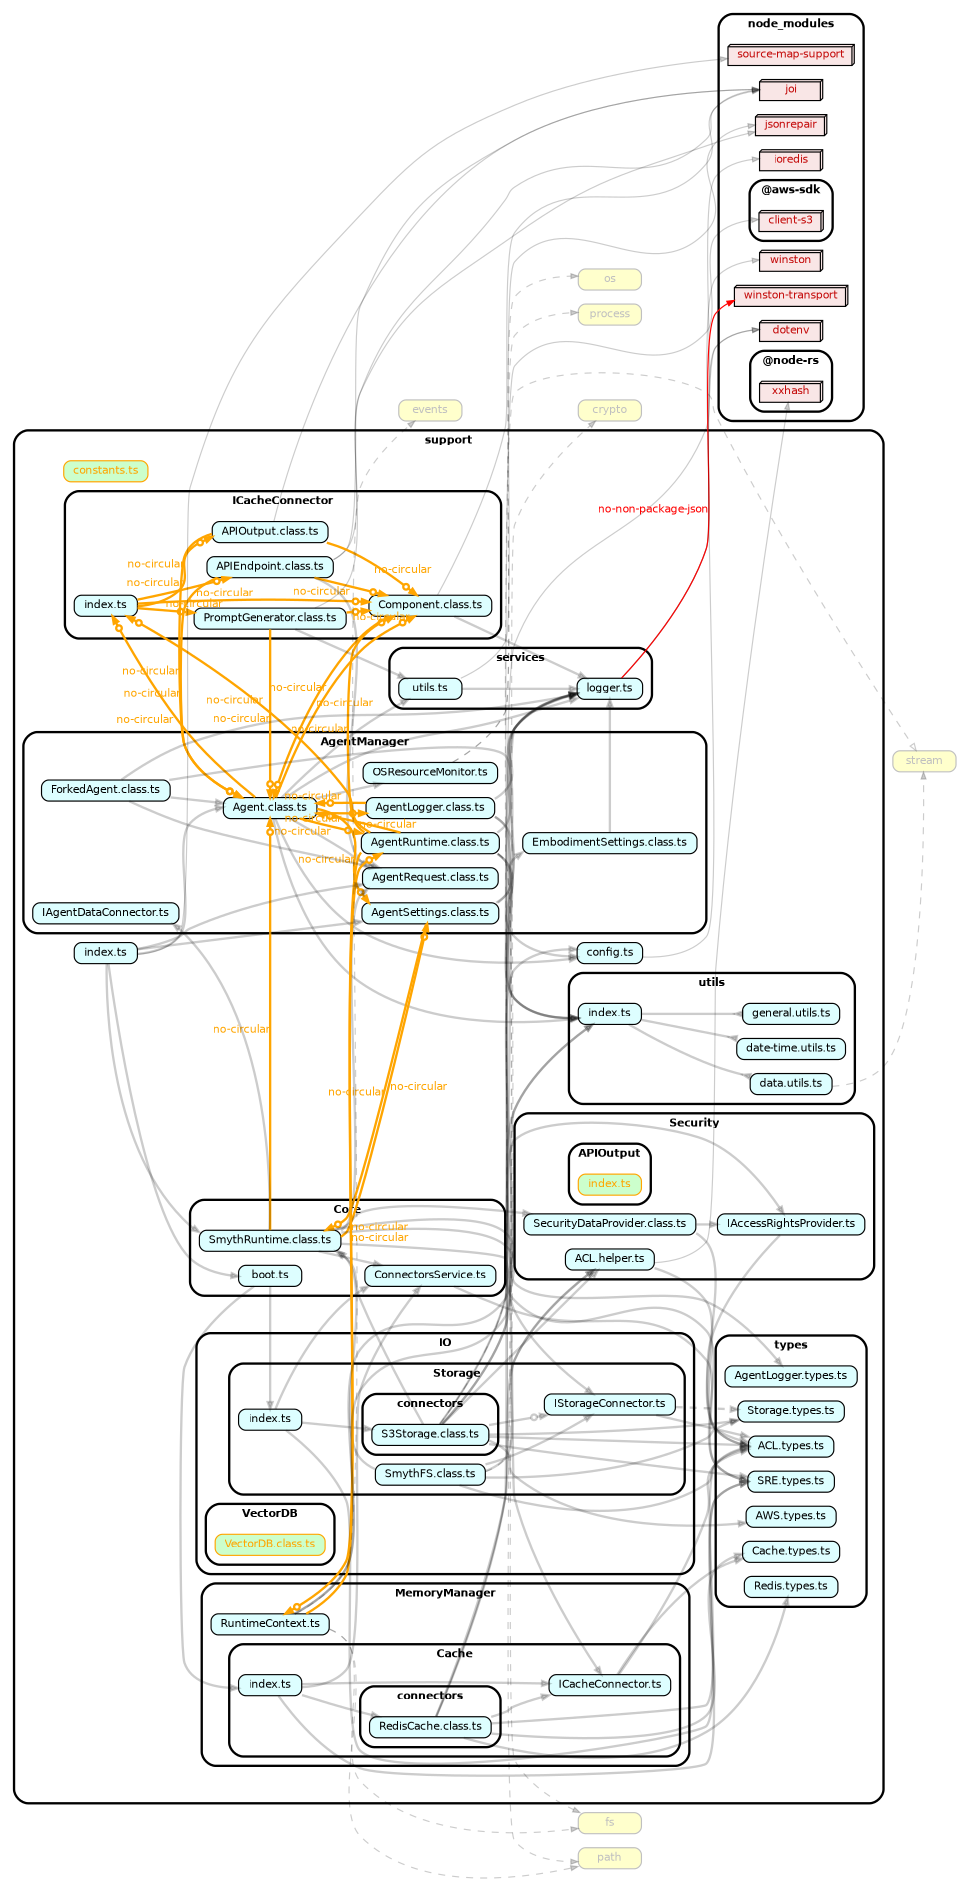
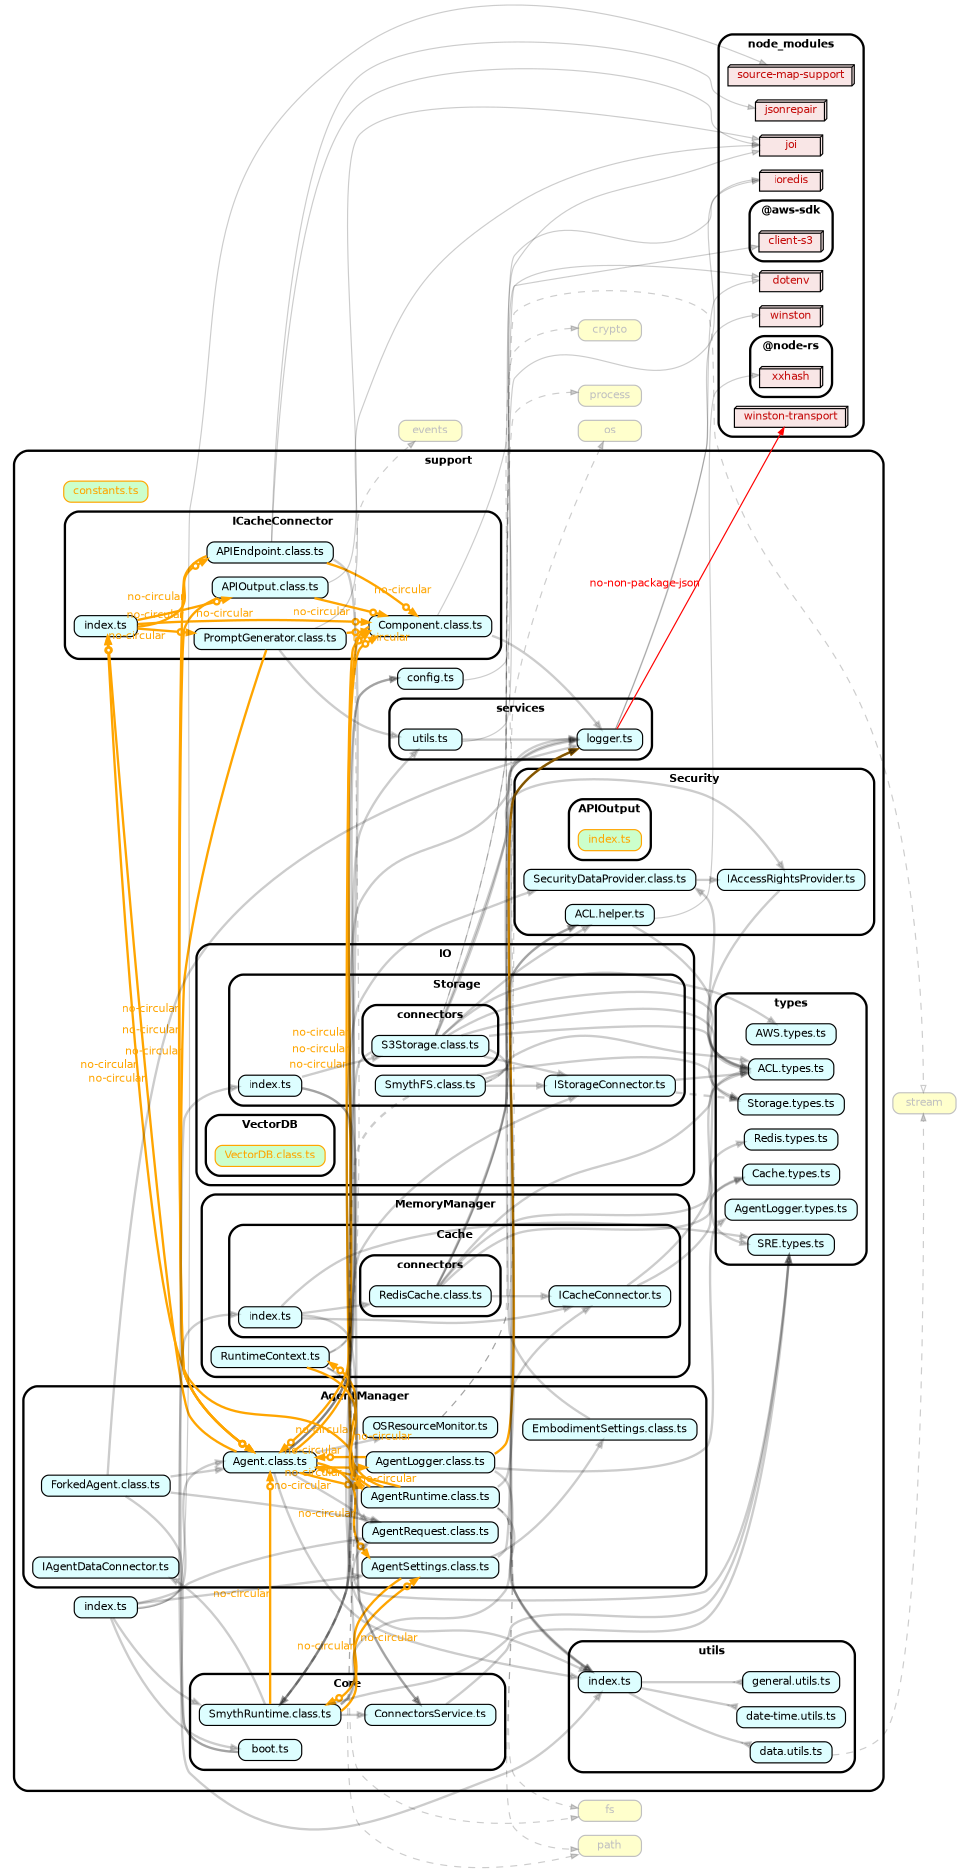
(520, 257) -> (564, 231)
(511, 735) -> (511, 1091)
(520, 941) -> none
(715, 1297) -> (712, 970)
(353, 1366) -> (351, 1395)
(520, 1420) -> (521, 1065)
